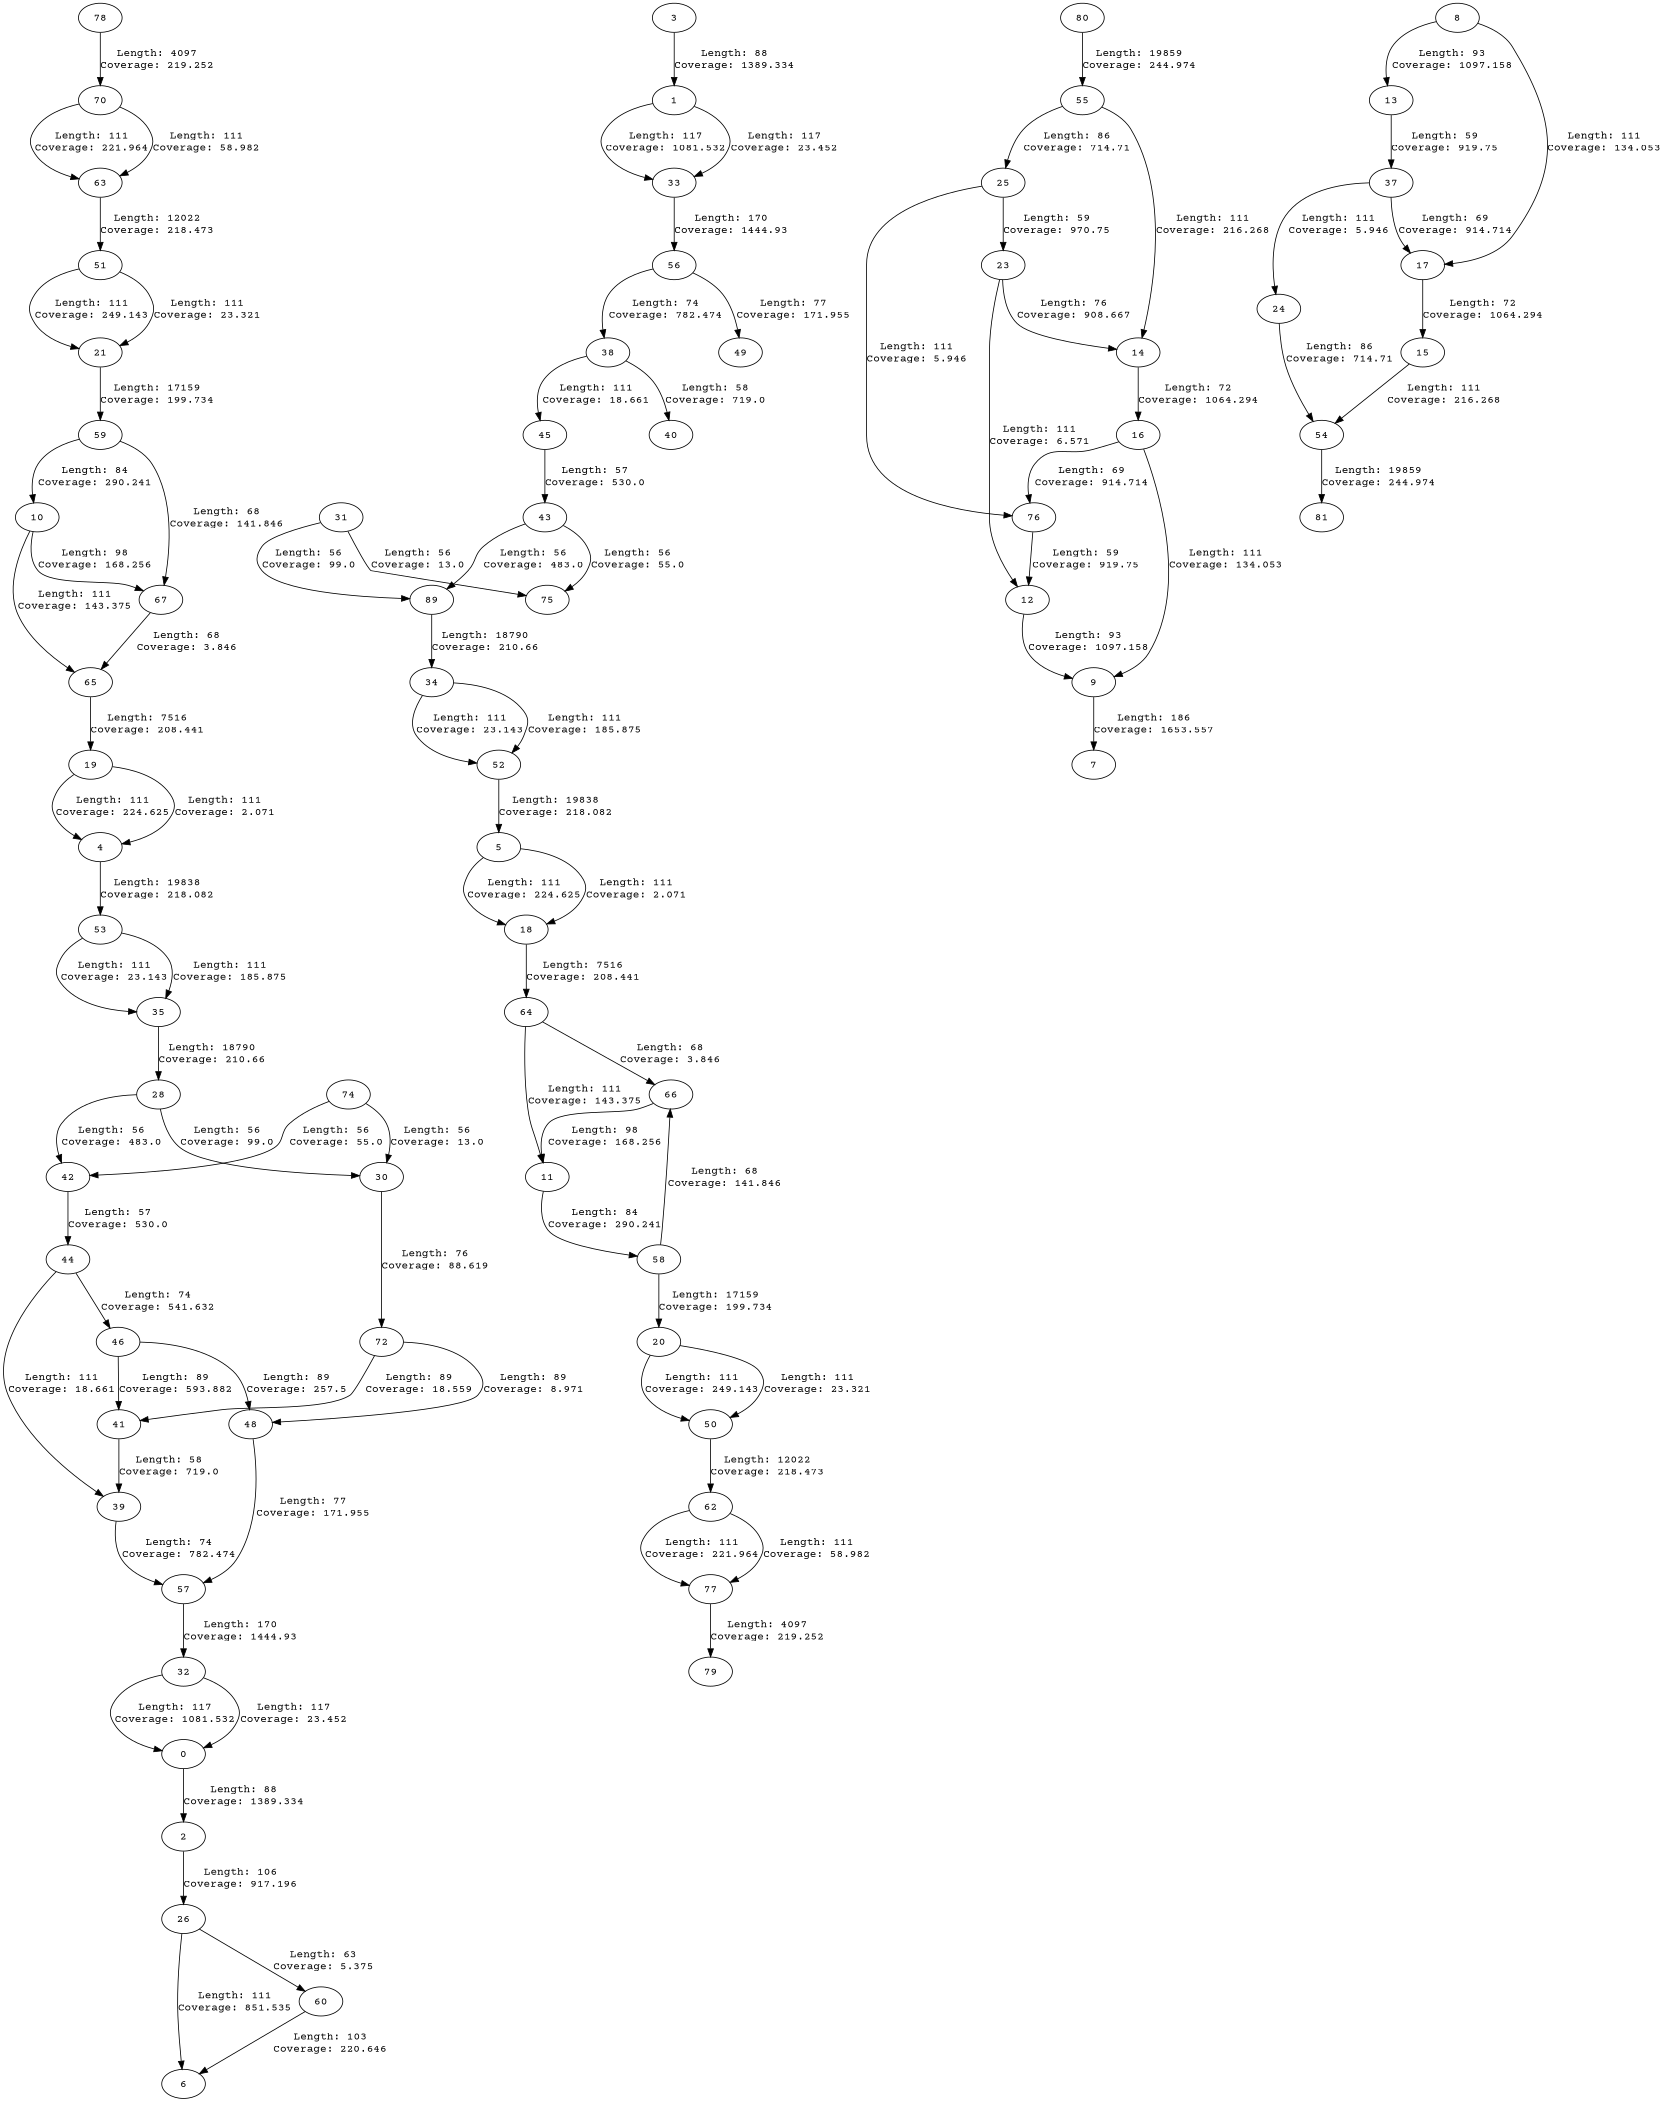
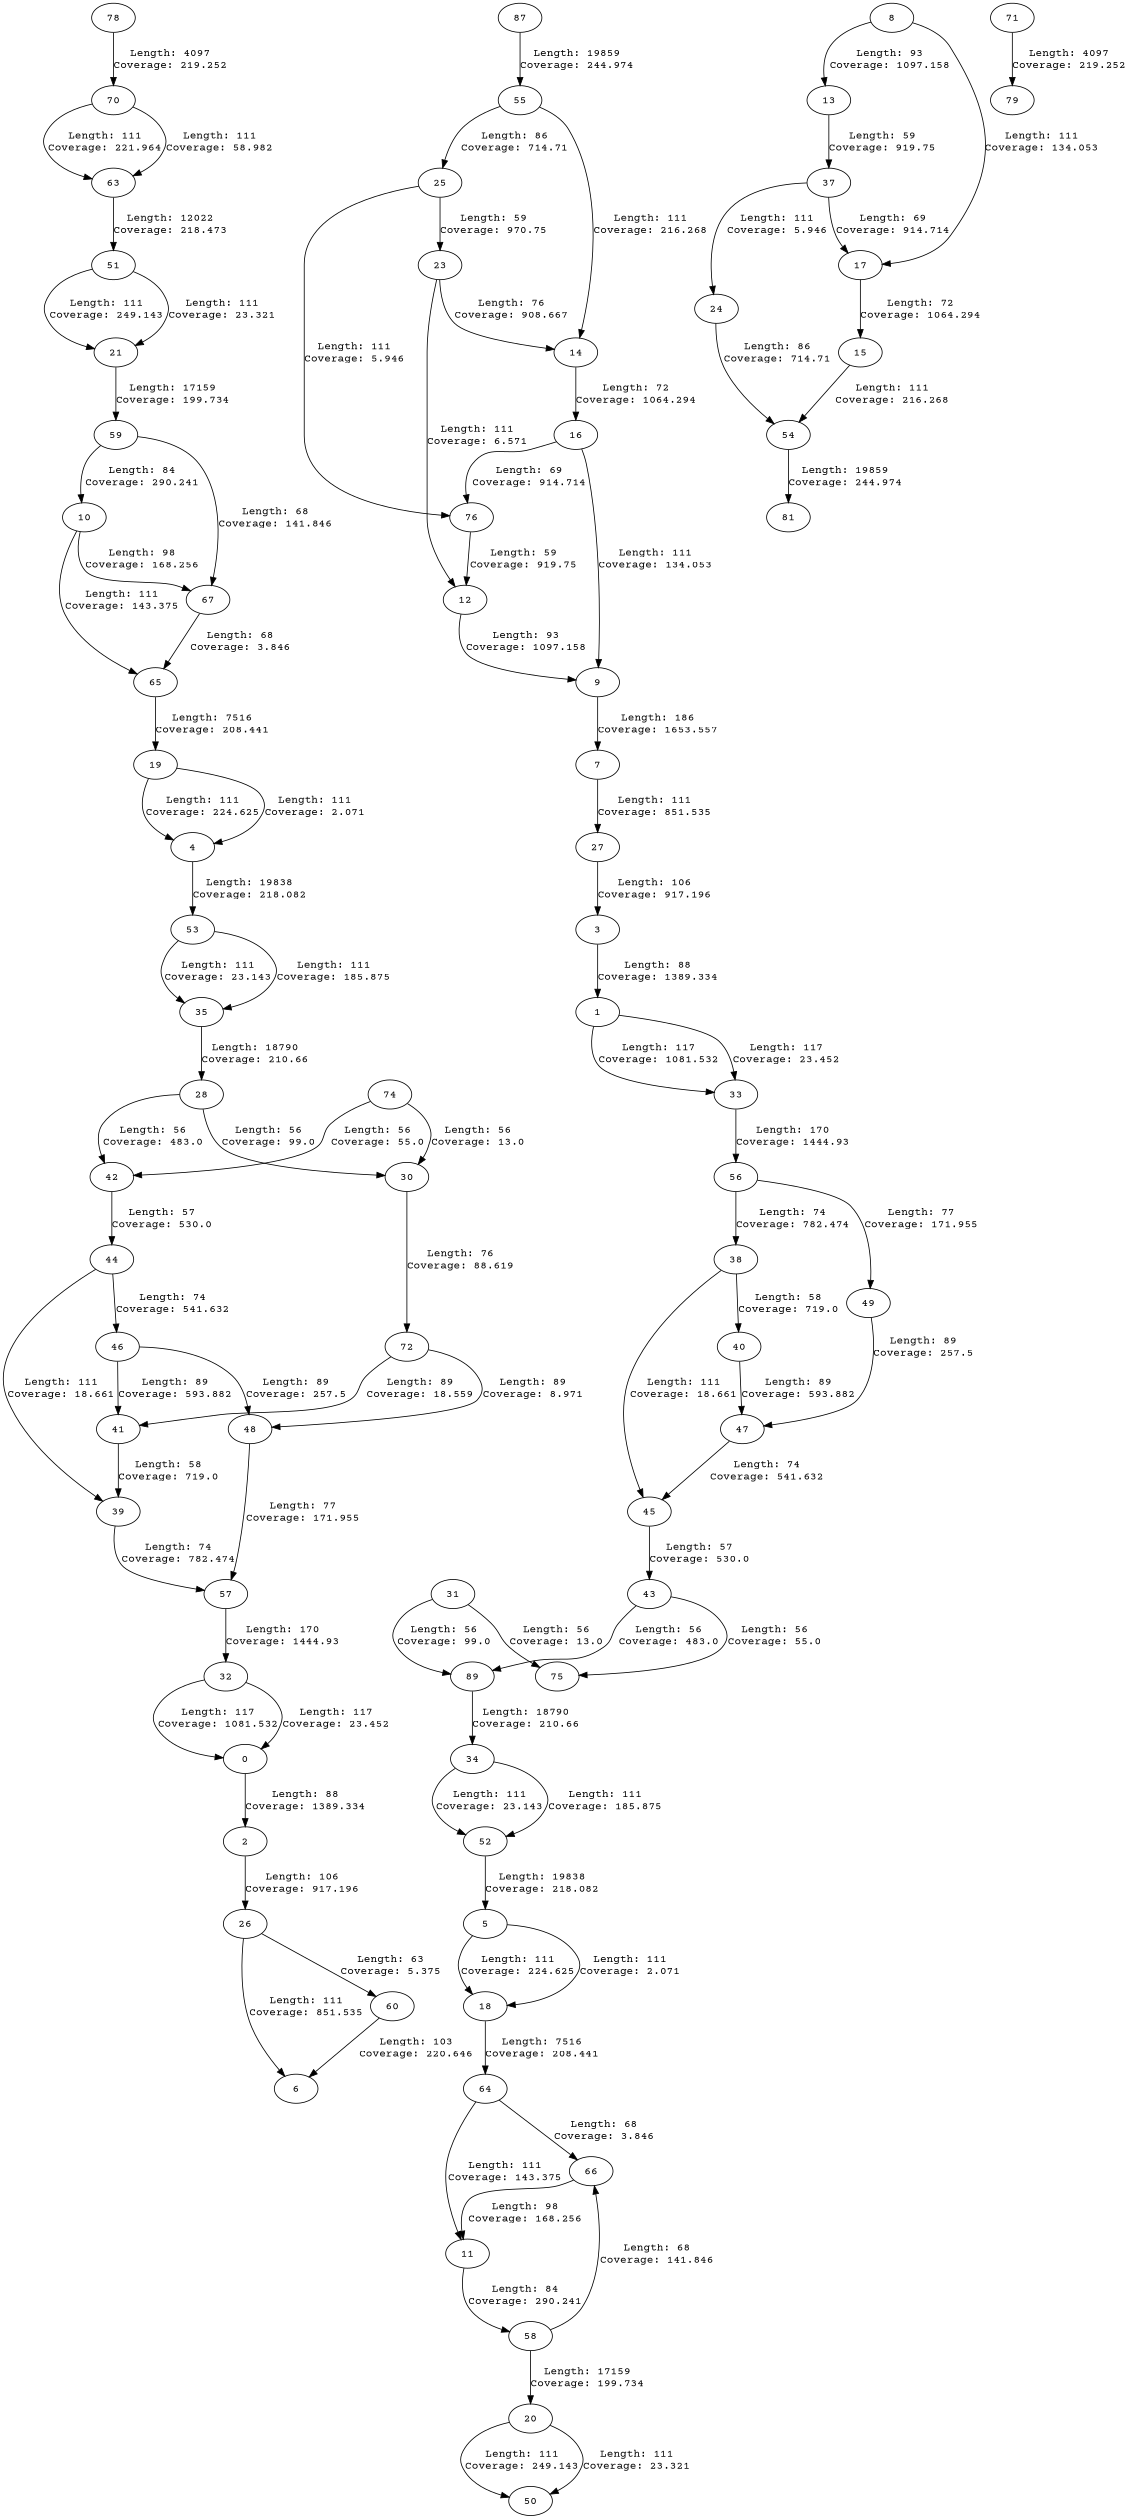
(1082, 18) -> (520, 18)
none -> (598, 847)
none -> (742, 1429)
(711, 1507) -> none
(711, 1589) -> (1012, 18)
